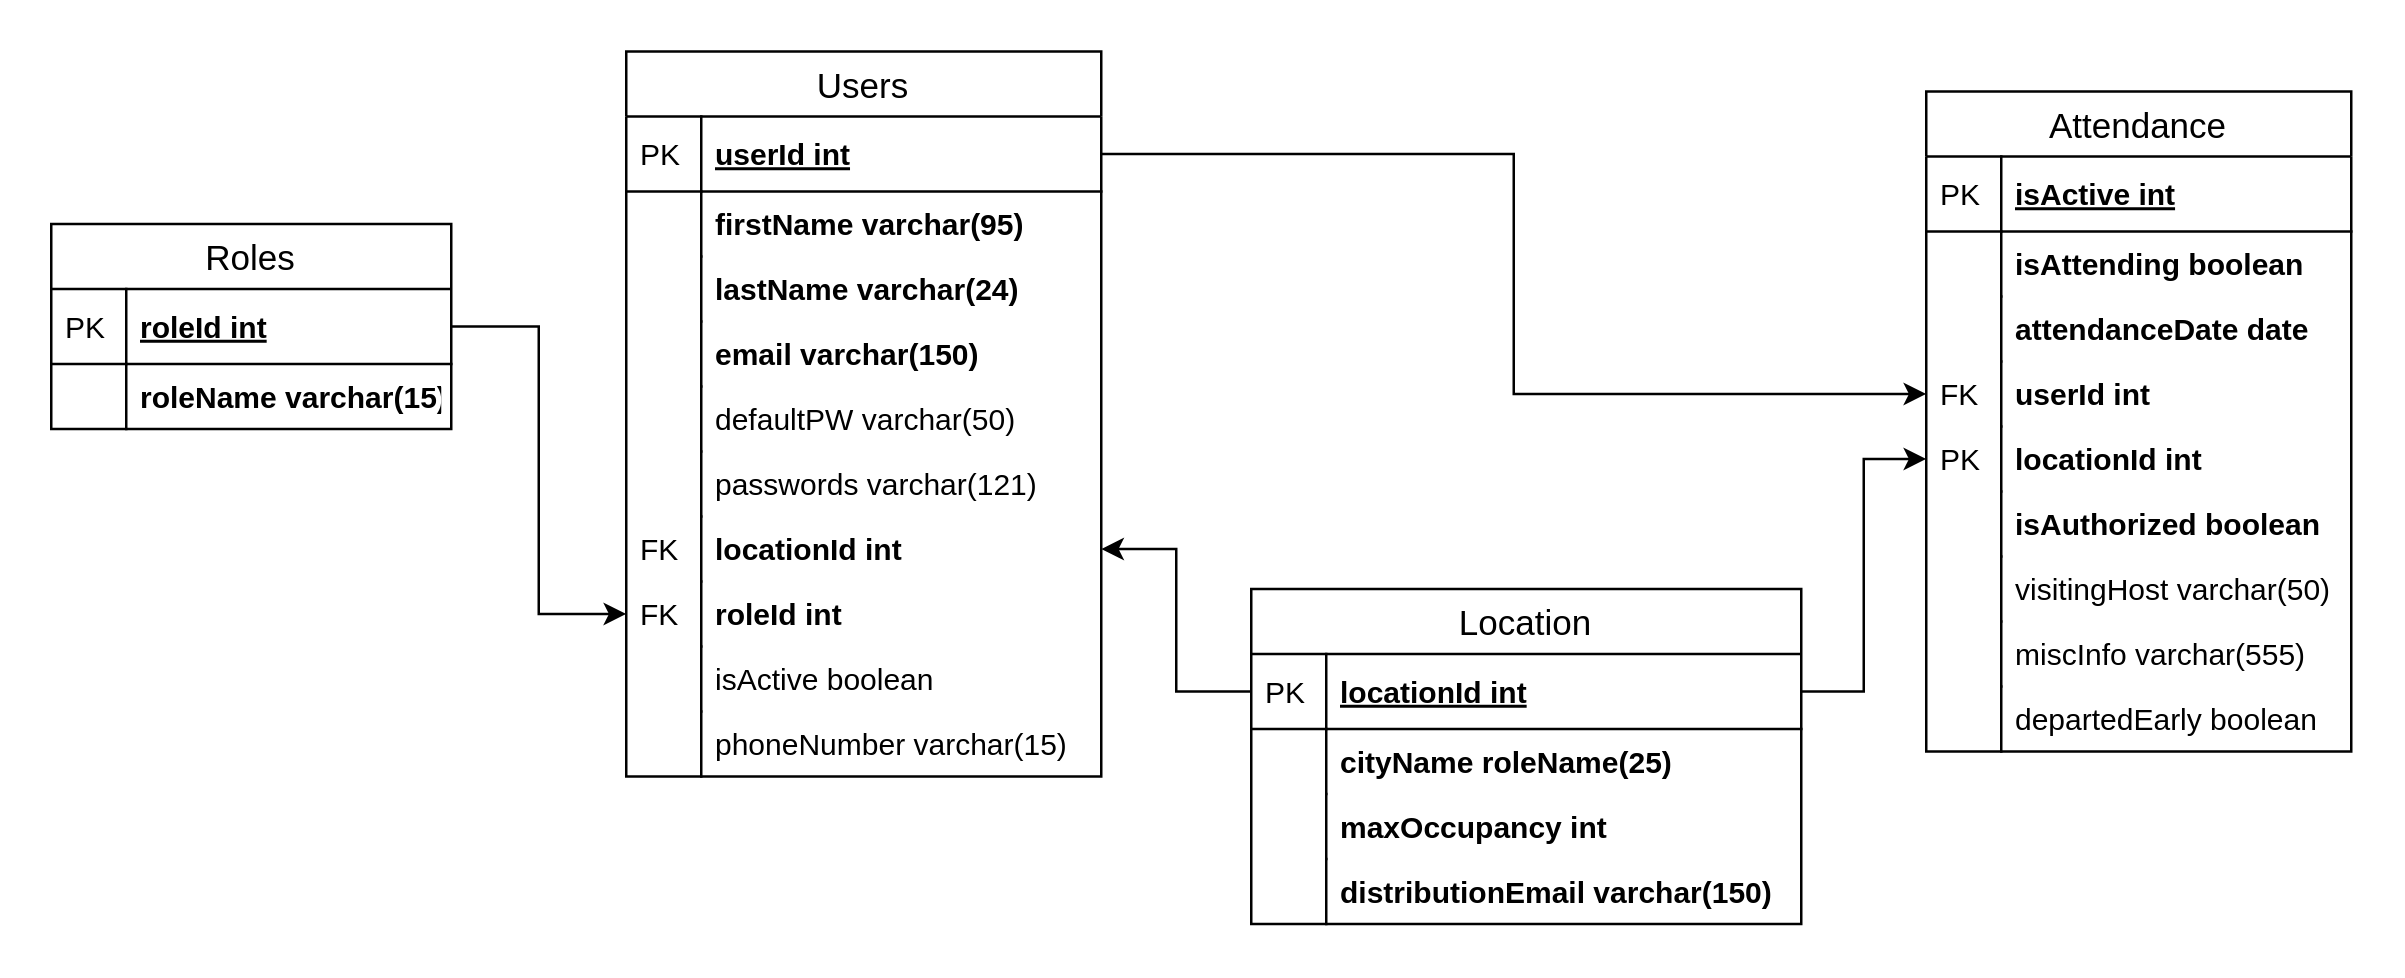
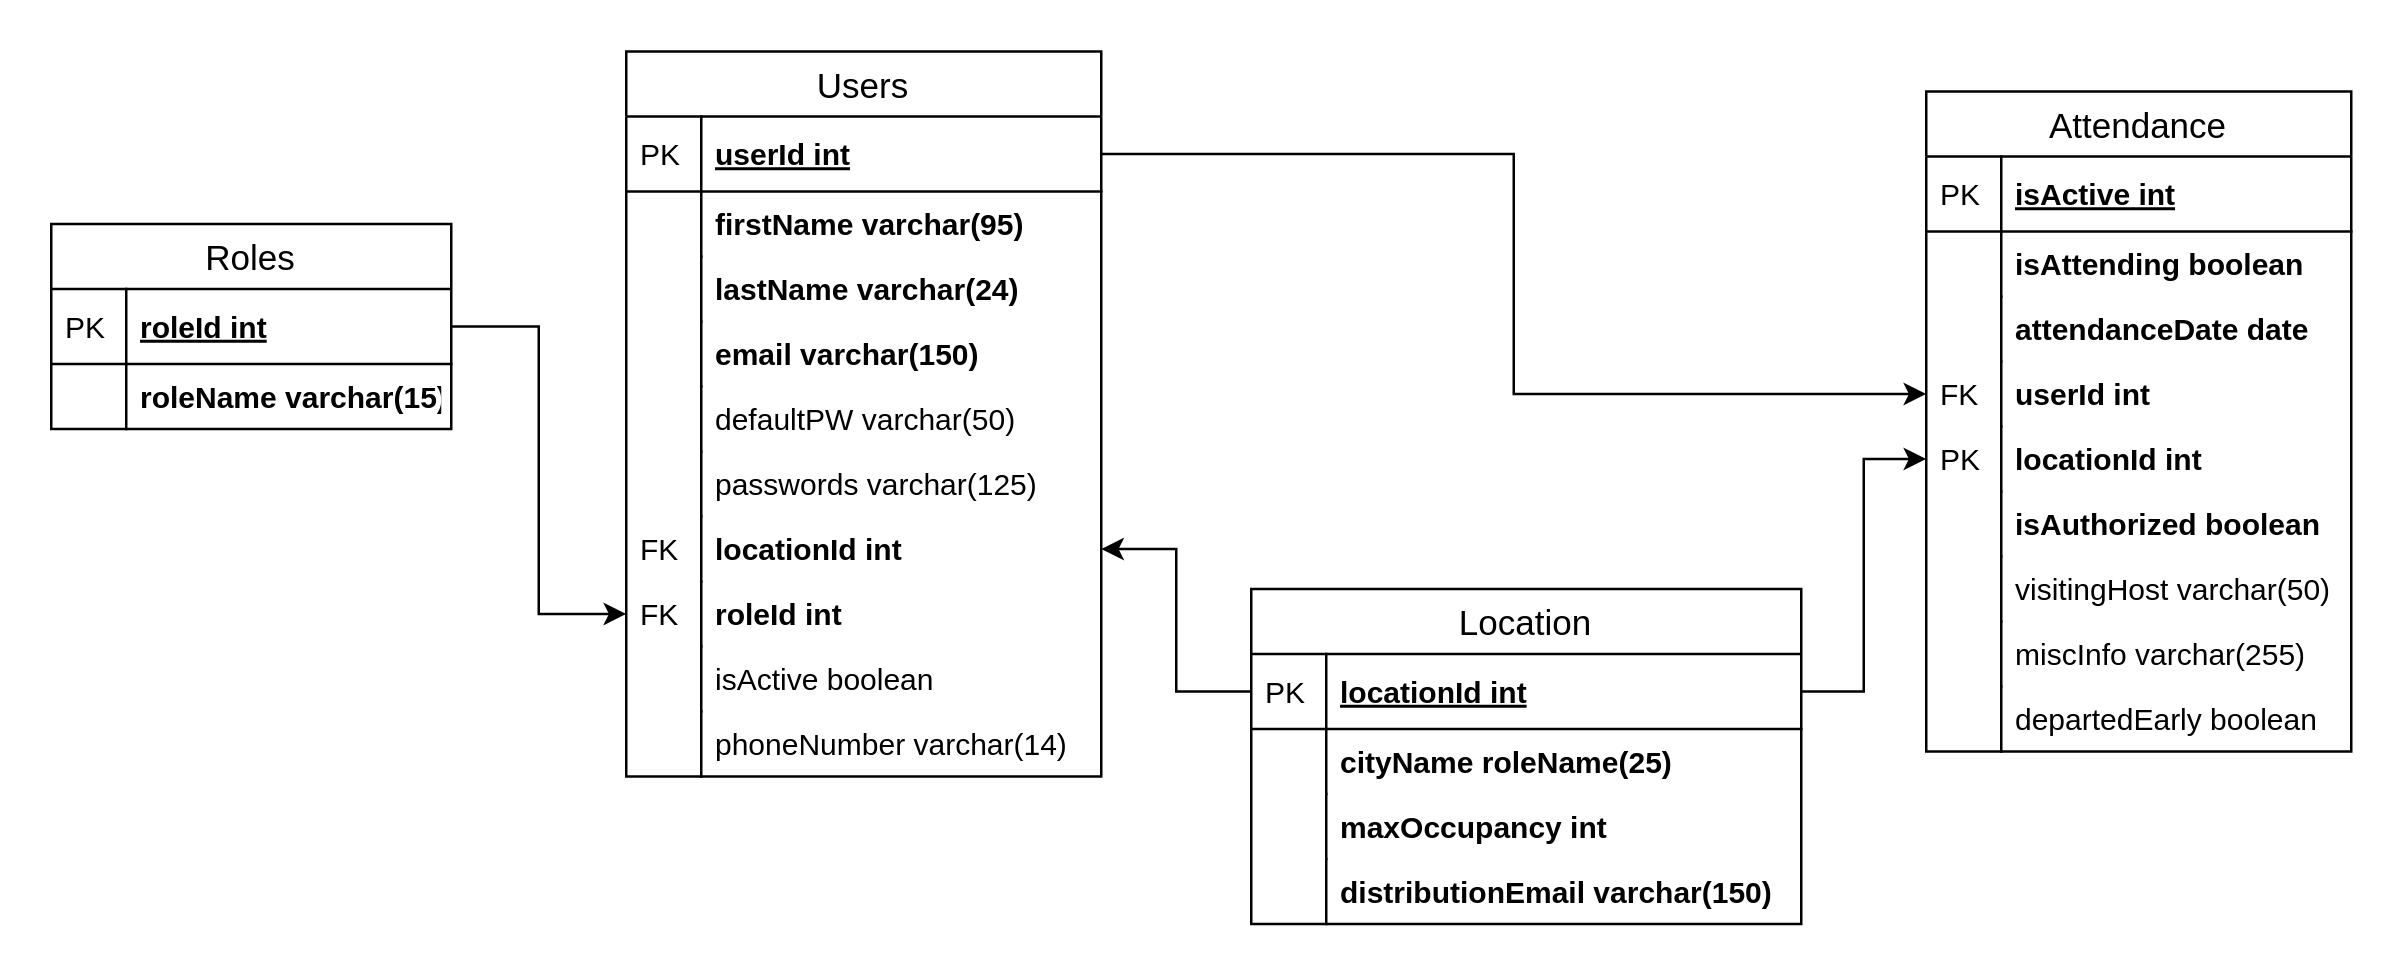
(896, 485) -> (896, 485)
(2184, 655) -> (2184, 655)
(904, 745) -> (904, 745)
